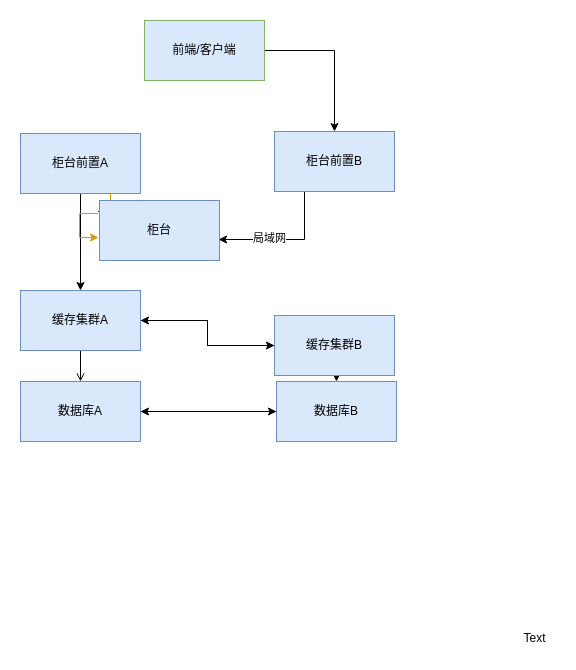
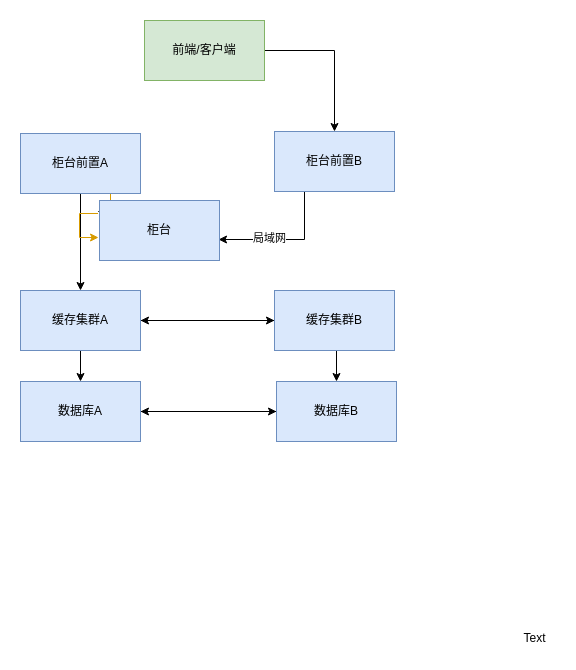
(205, 51) -> (205, 51)
(335, 346) -> (335, 321)
(81, 375) -> (81, 373)
